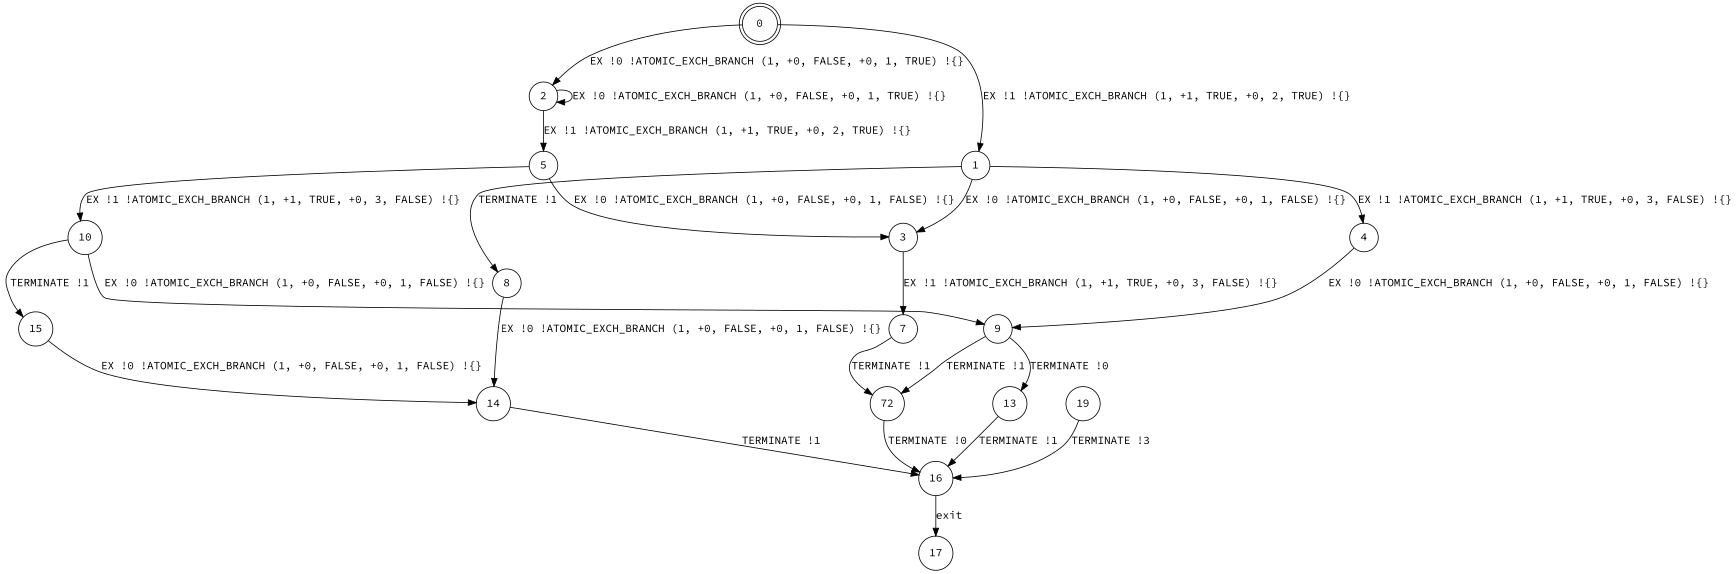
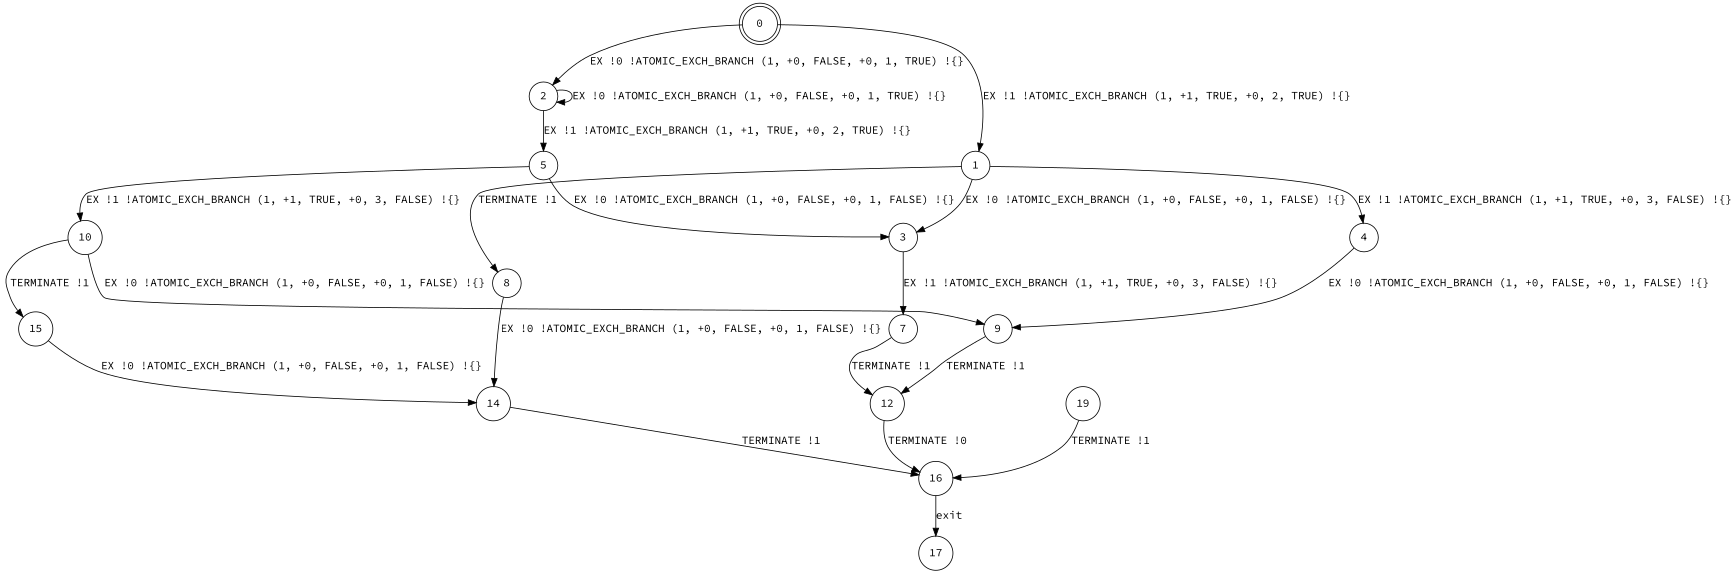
(887, 404) -> (887, 404)
(1010, 404) -> none
(1111, 441) -> (1111, 441)
